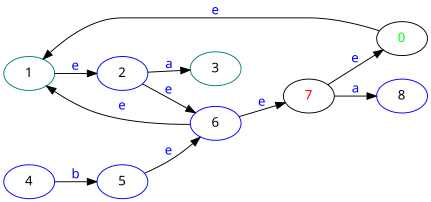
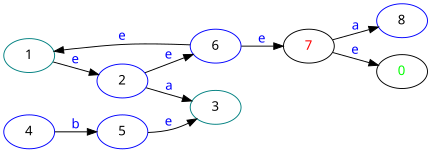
(211, 18) -> none
(170, 160) -> (169, 130)
